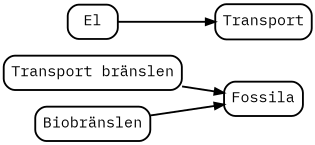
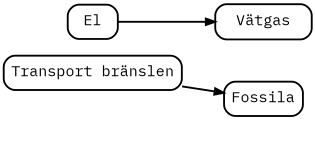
(263, 22) -> (263, 22)
(93, 124) -> none
